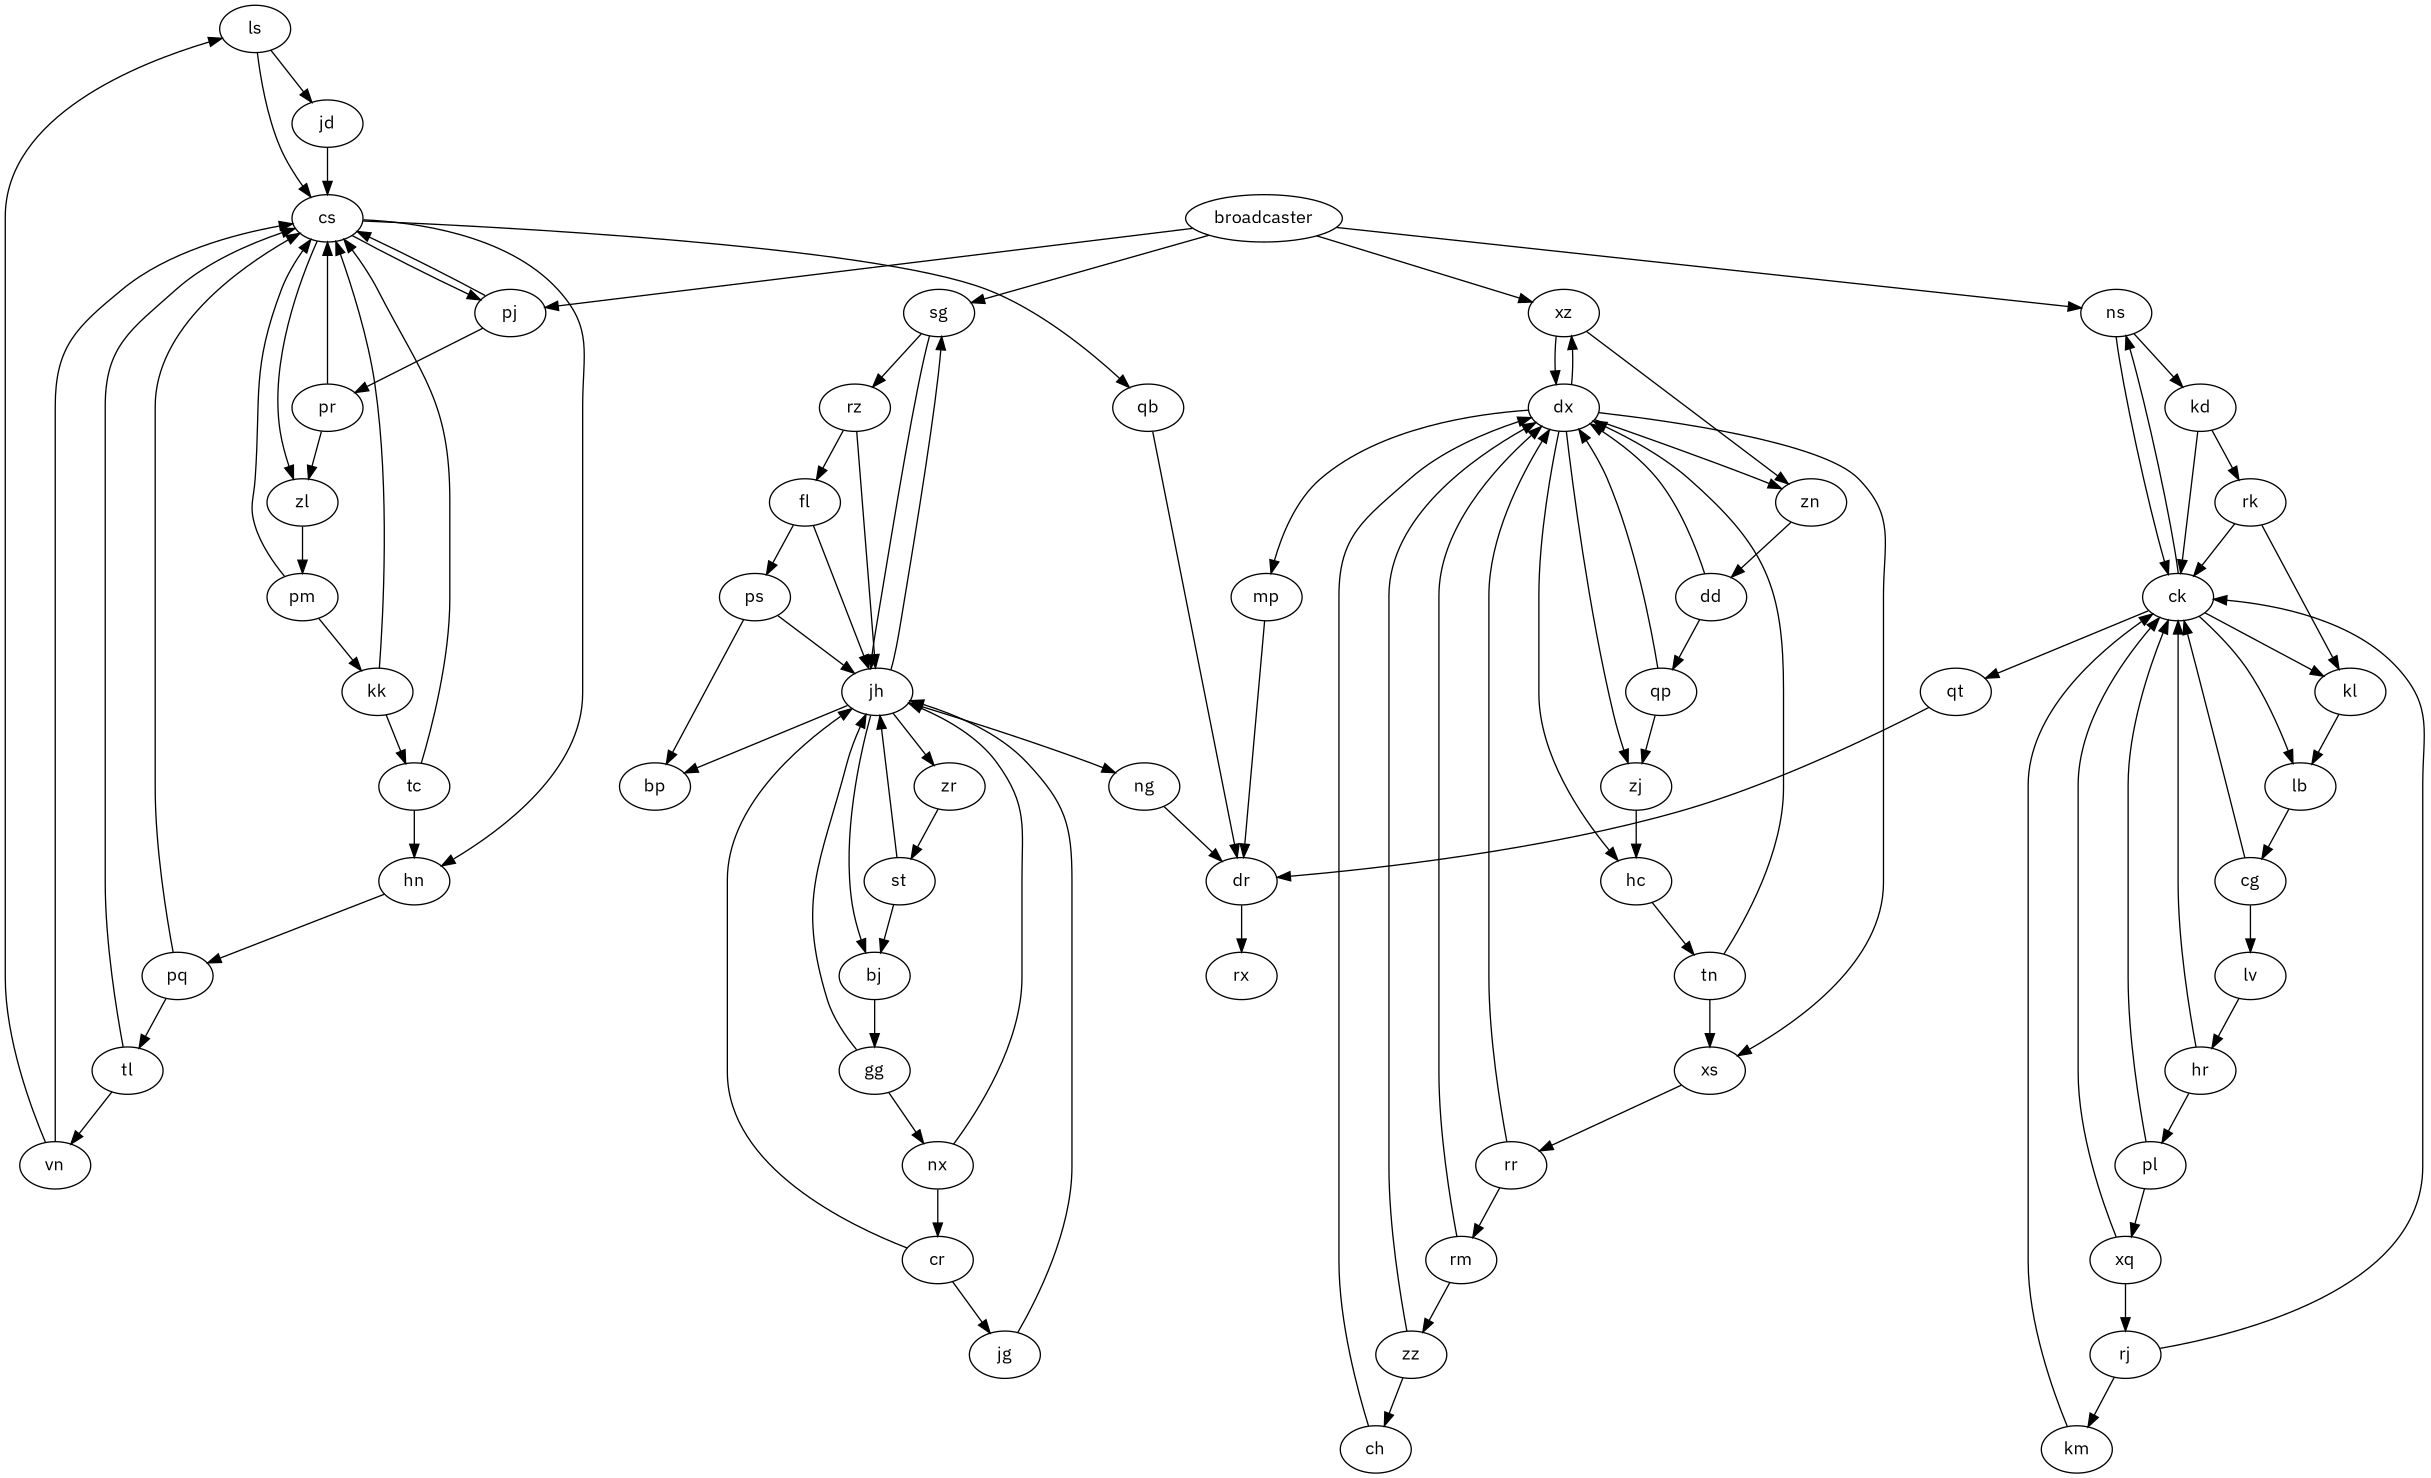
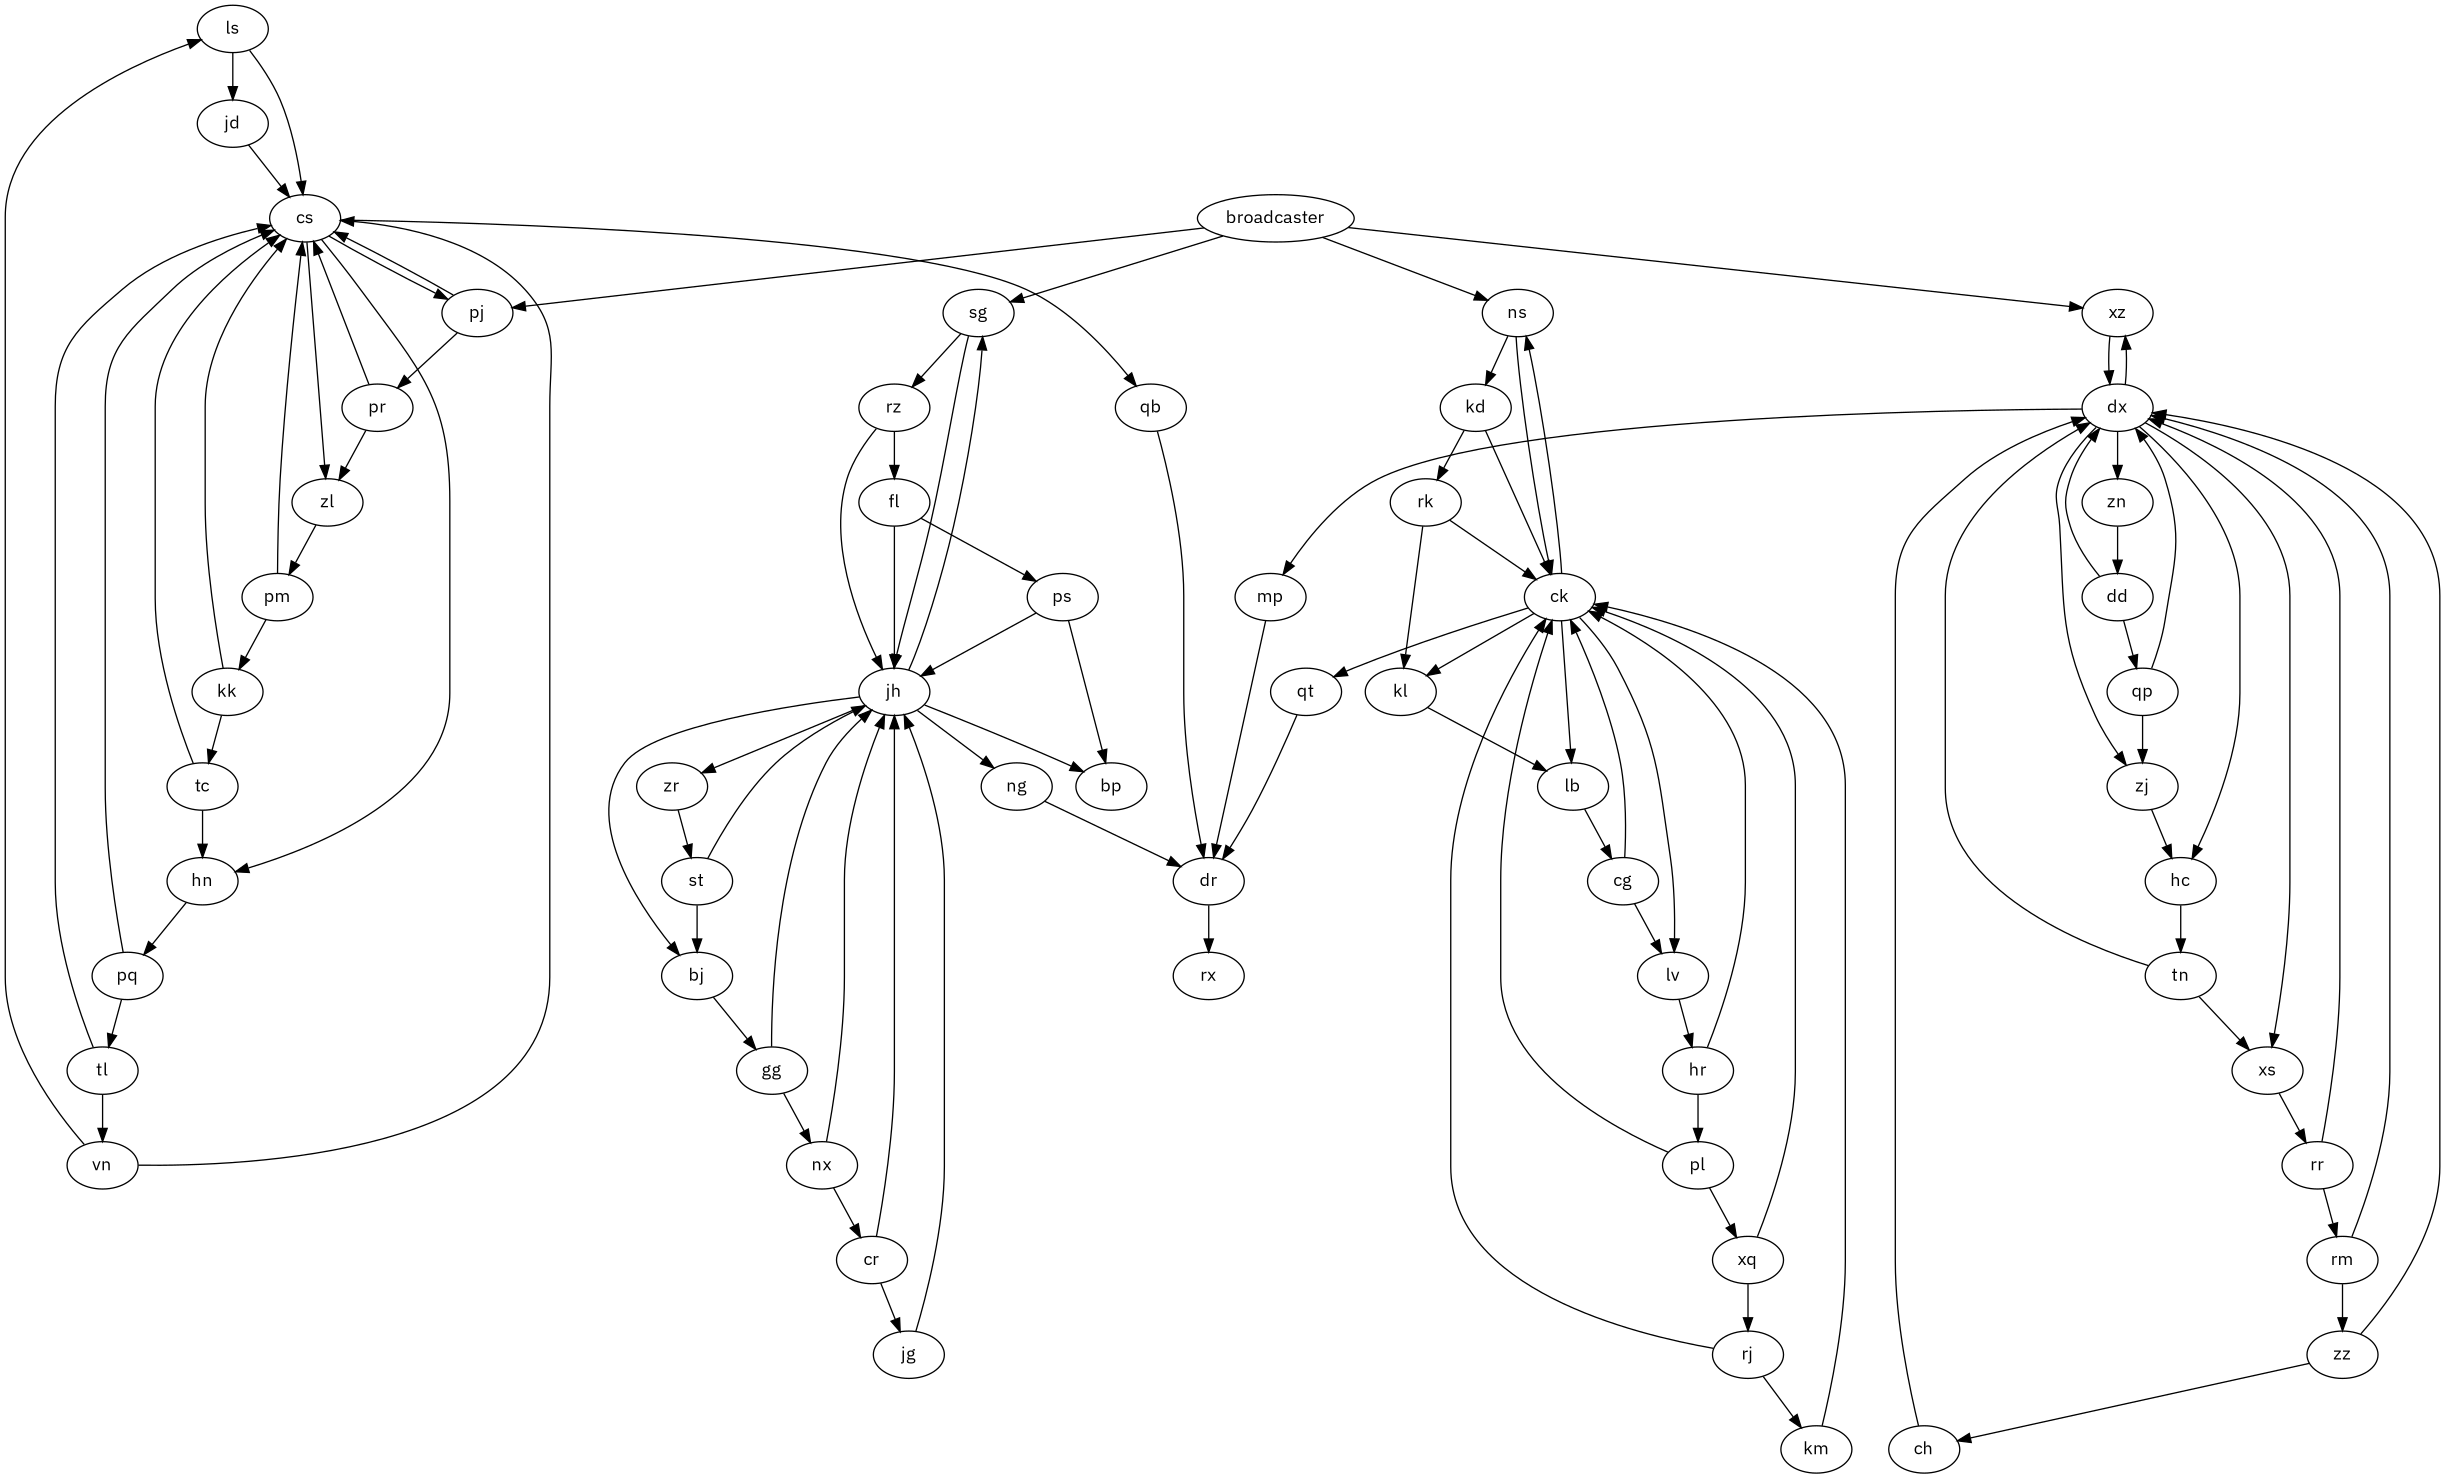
(1682, 404) -> none
none -> (1656, 768)
